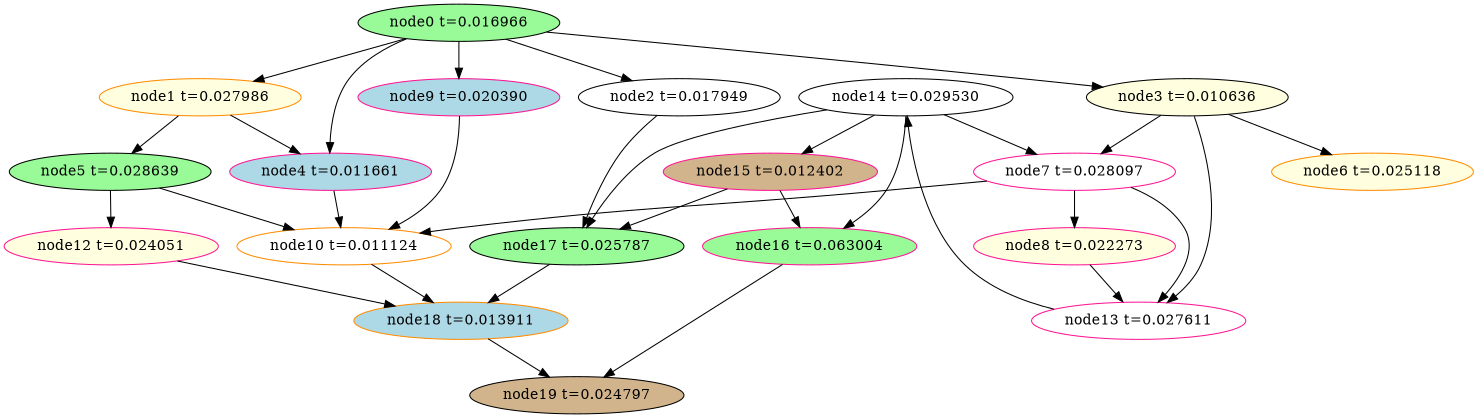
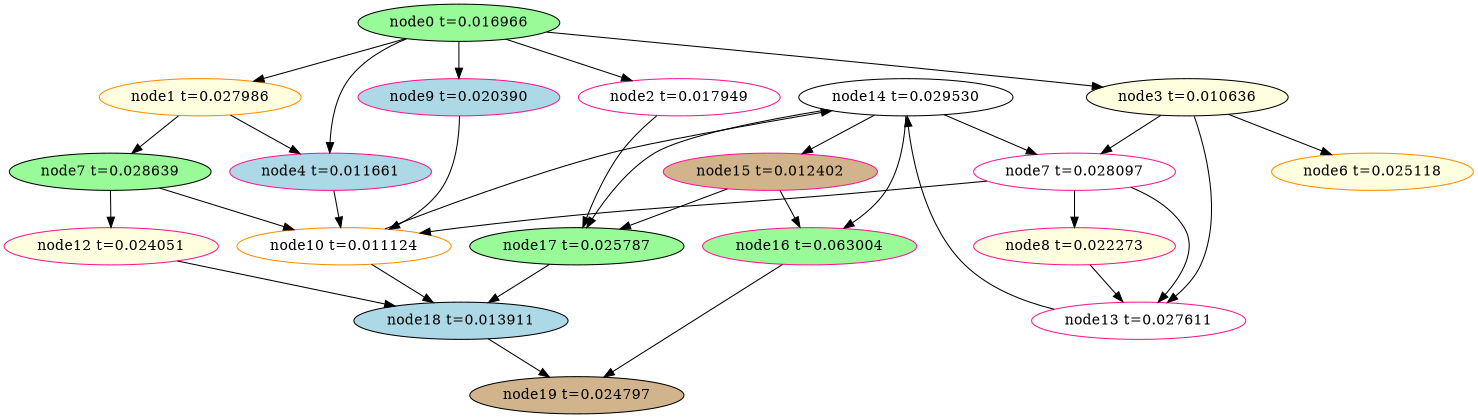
(679, 97) -> (679, 97)
none -> (599, 156)
(110, 172) -> (110, 172)
(461, 321) -> (461, 321)
